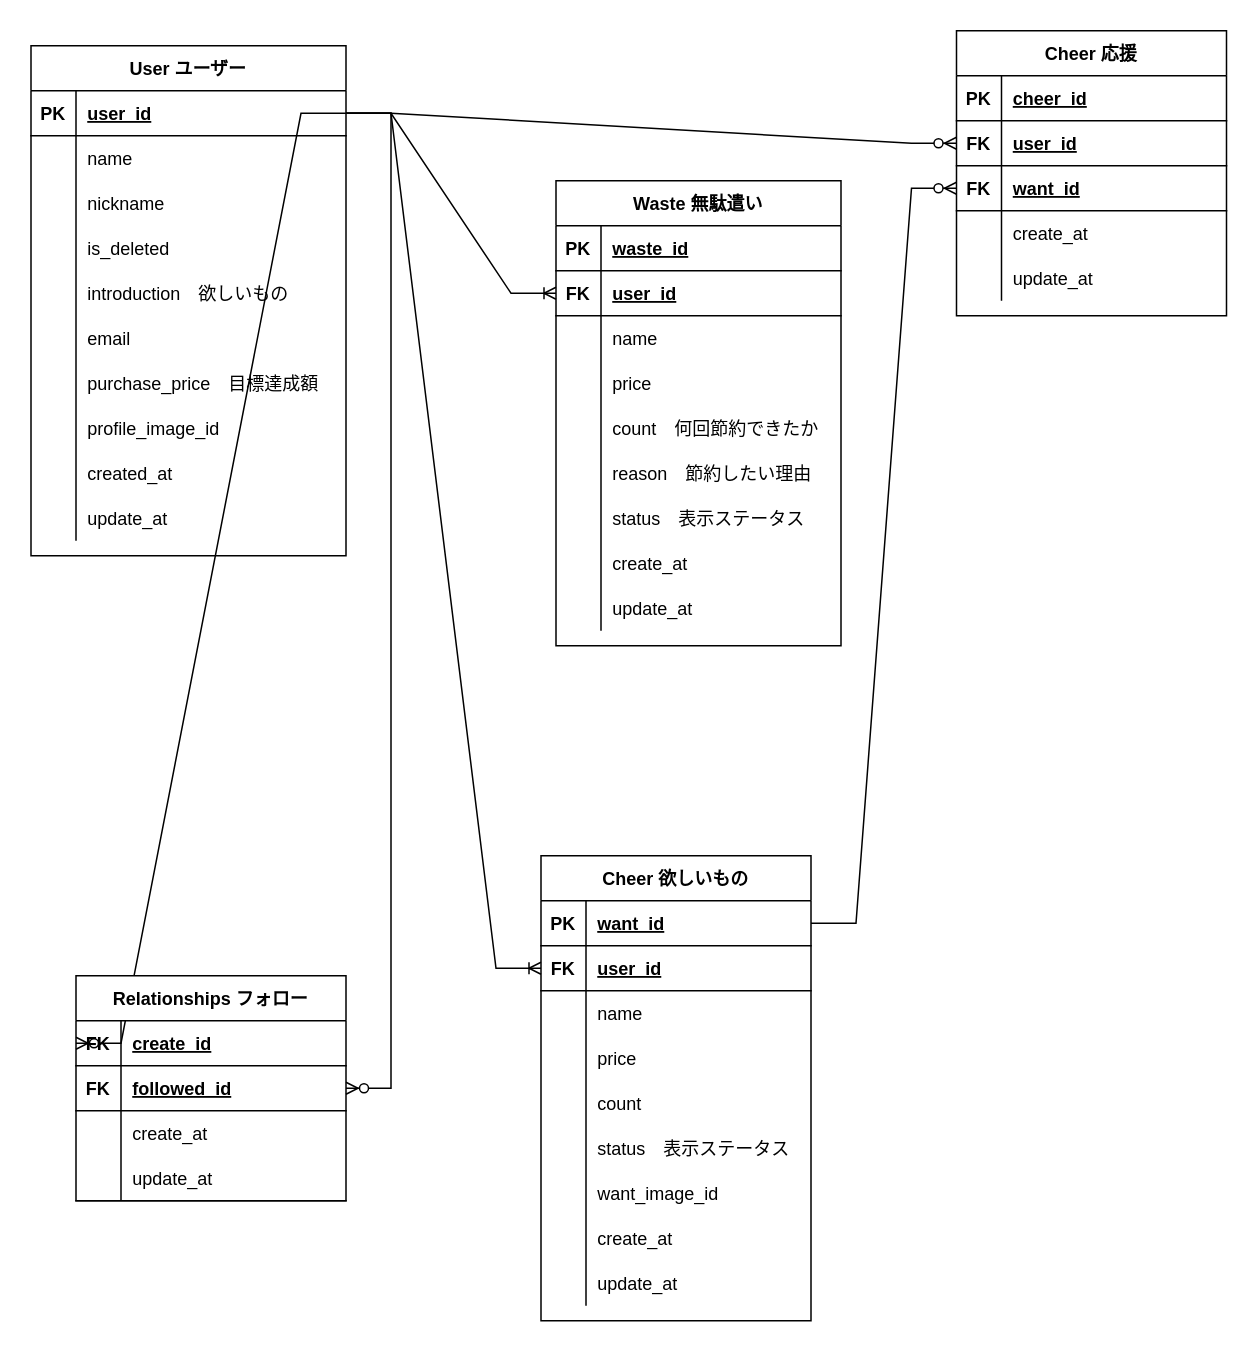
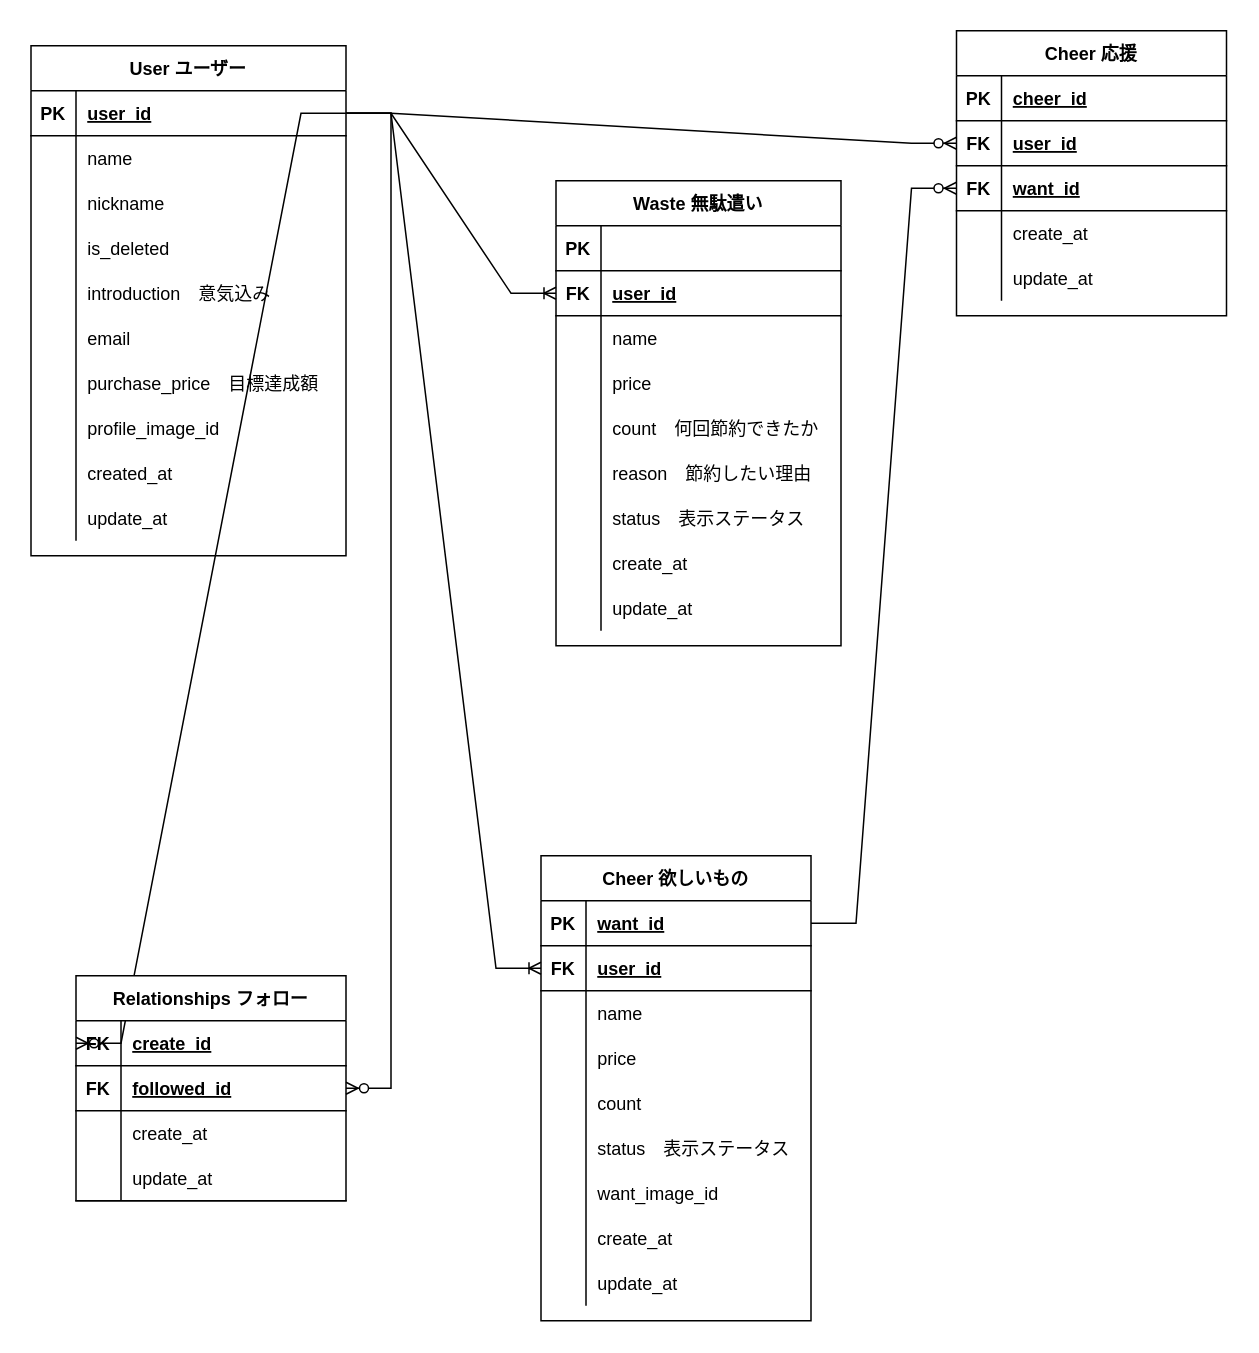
(721, 248) -> none
(197, 294) -> (188, 294)
